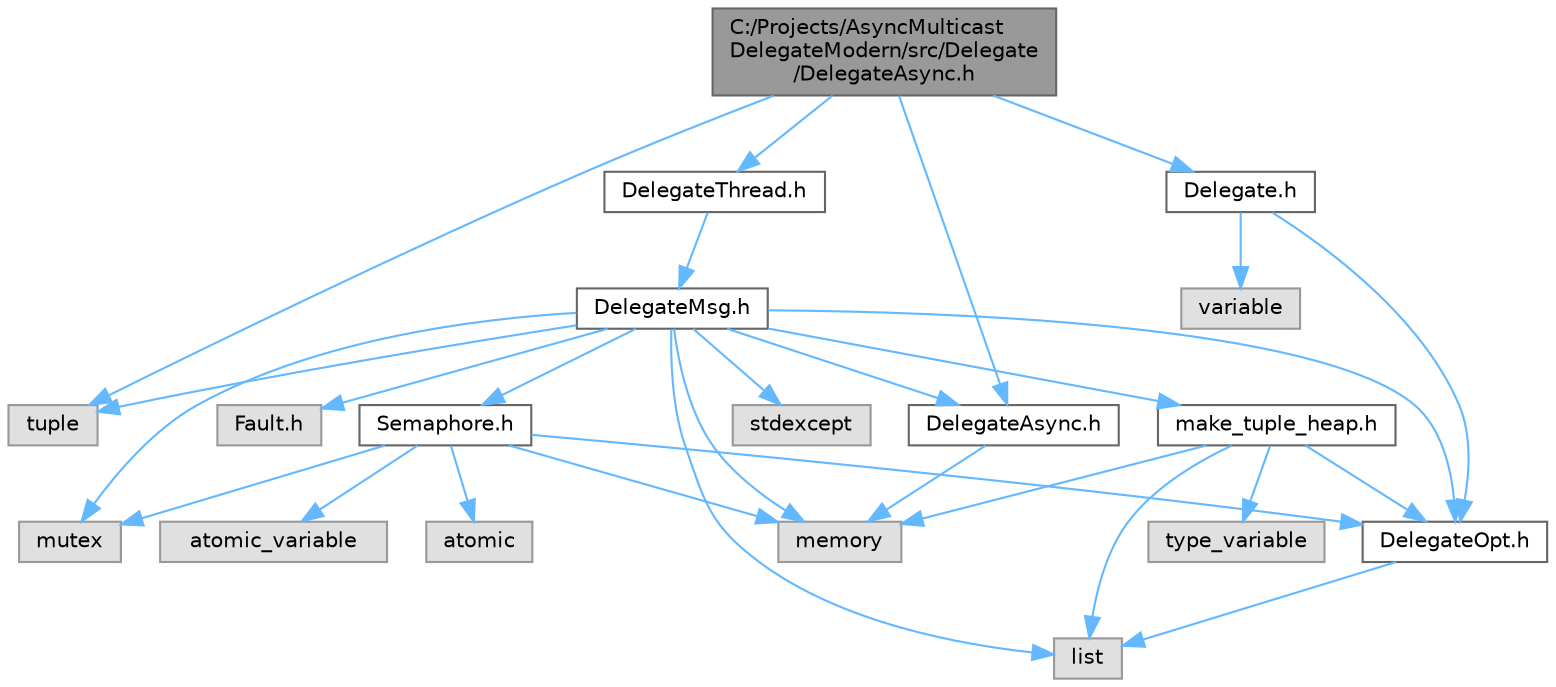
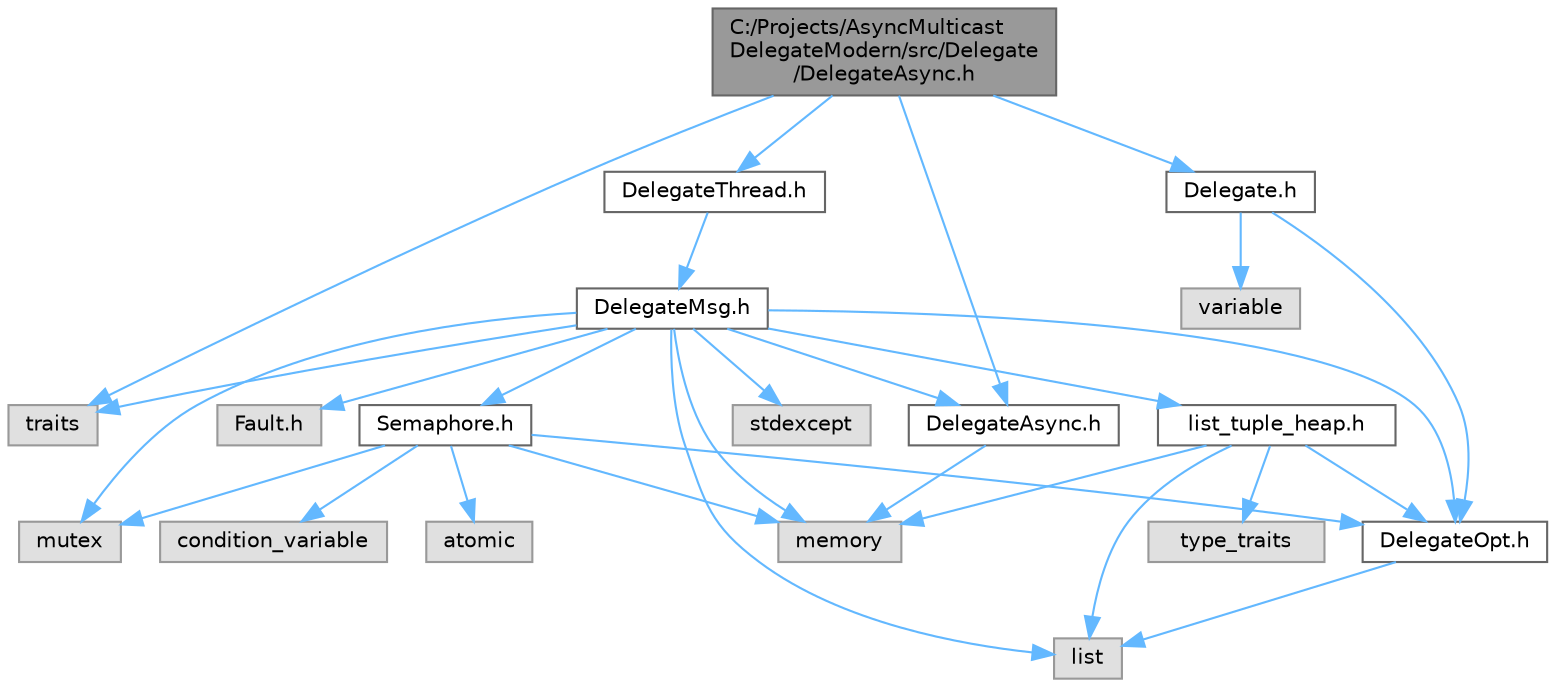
(53, 425) -> (53, 425)
(1277, 425) -> (1277, 425)
(274, 542) -> (274, 542)
(1236, 542) -> (1236, 542)
